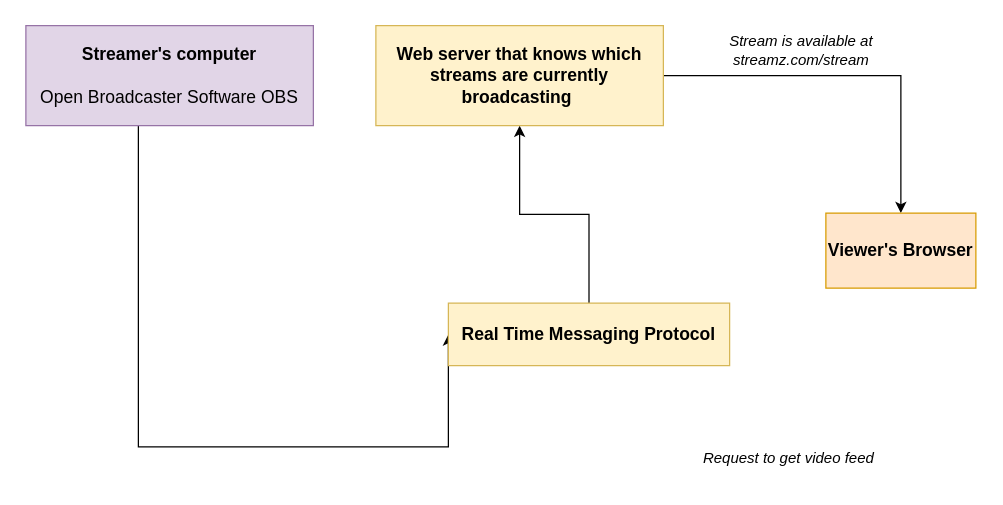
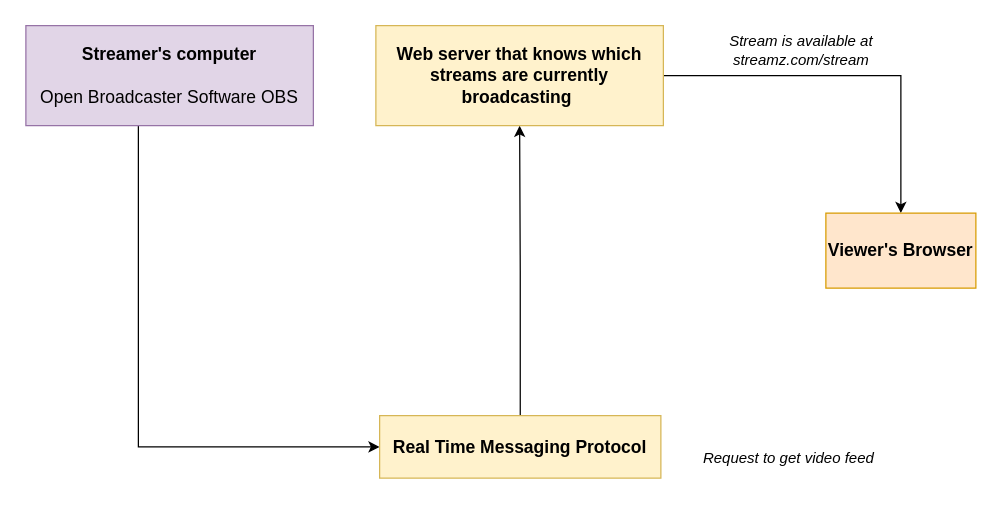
(589, 334) -> (520, 447)
